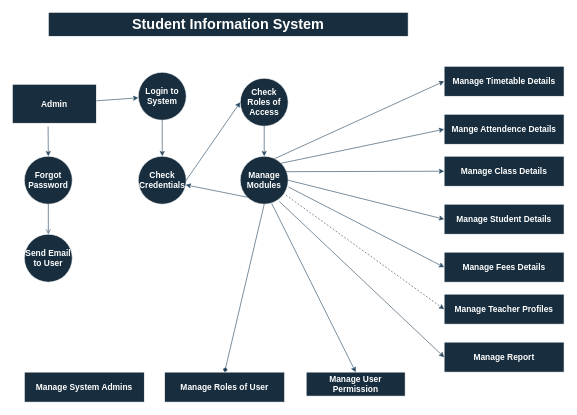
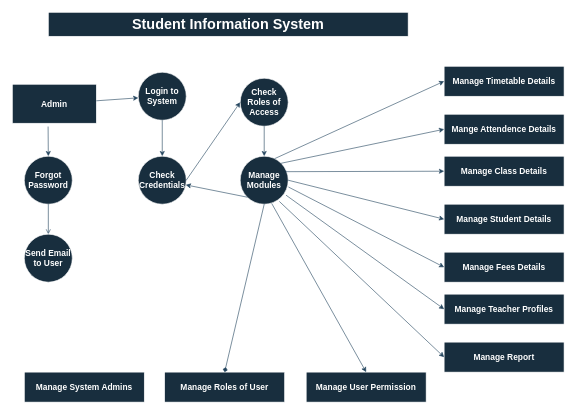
(363, 251) -> (363, 251)
(356, 384) -> (366, 387)
